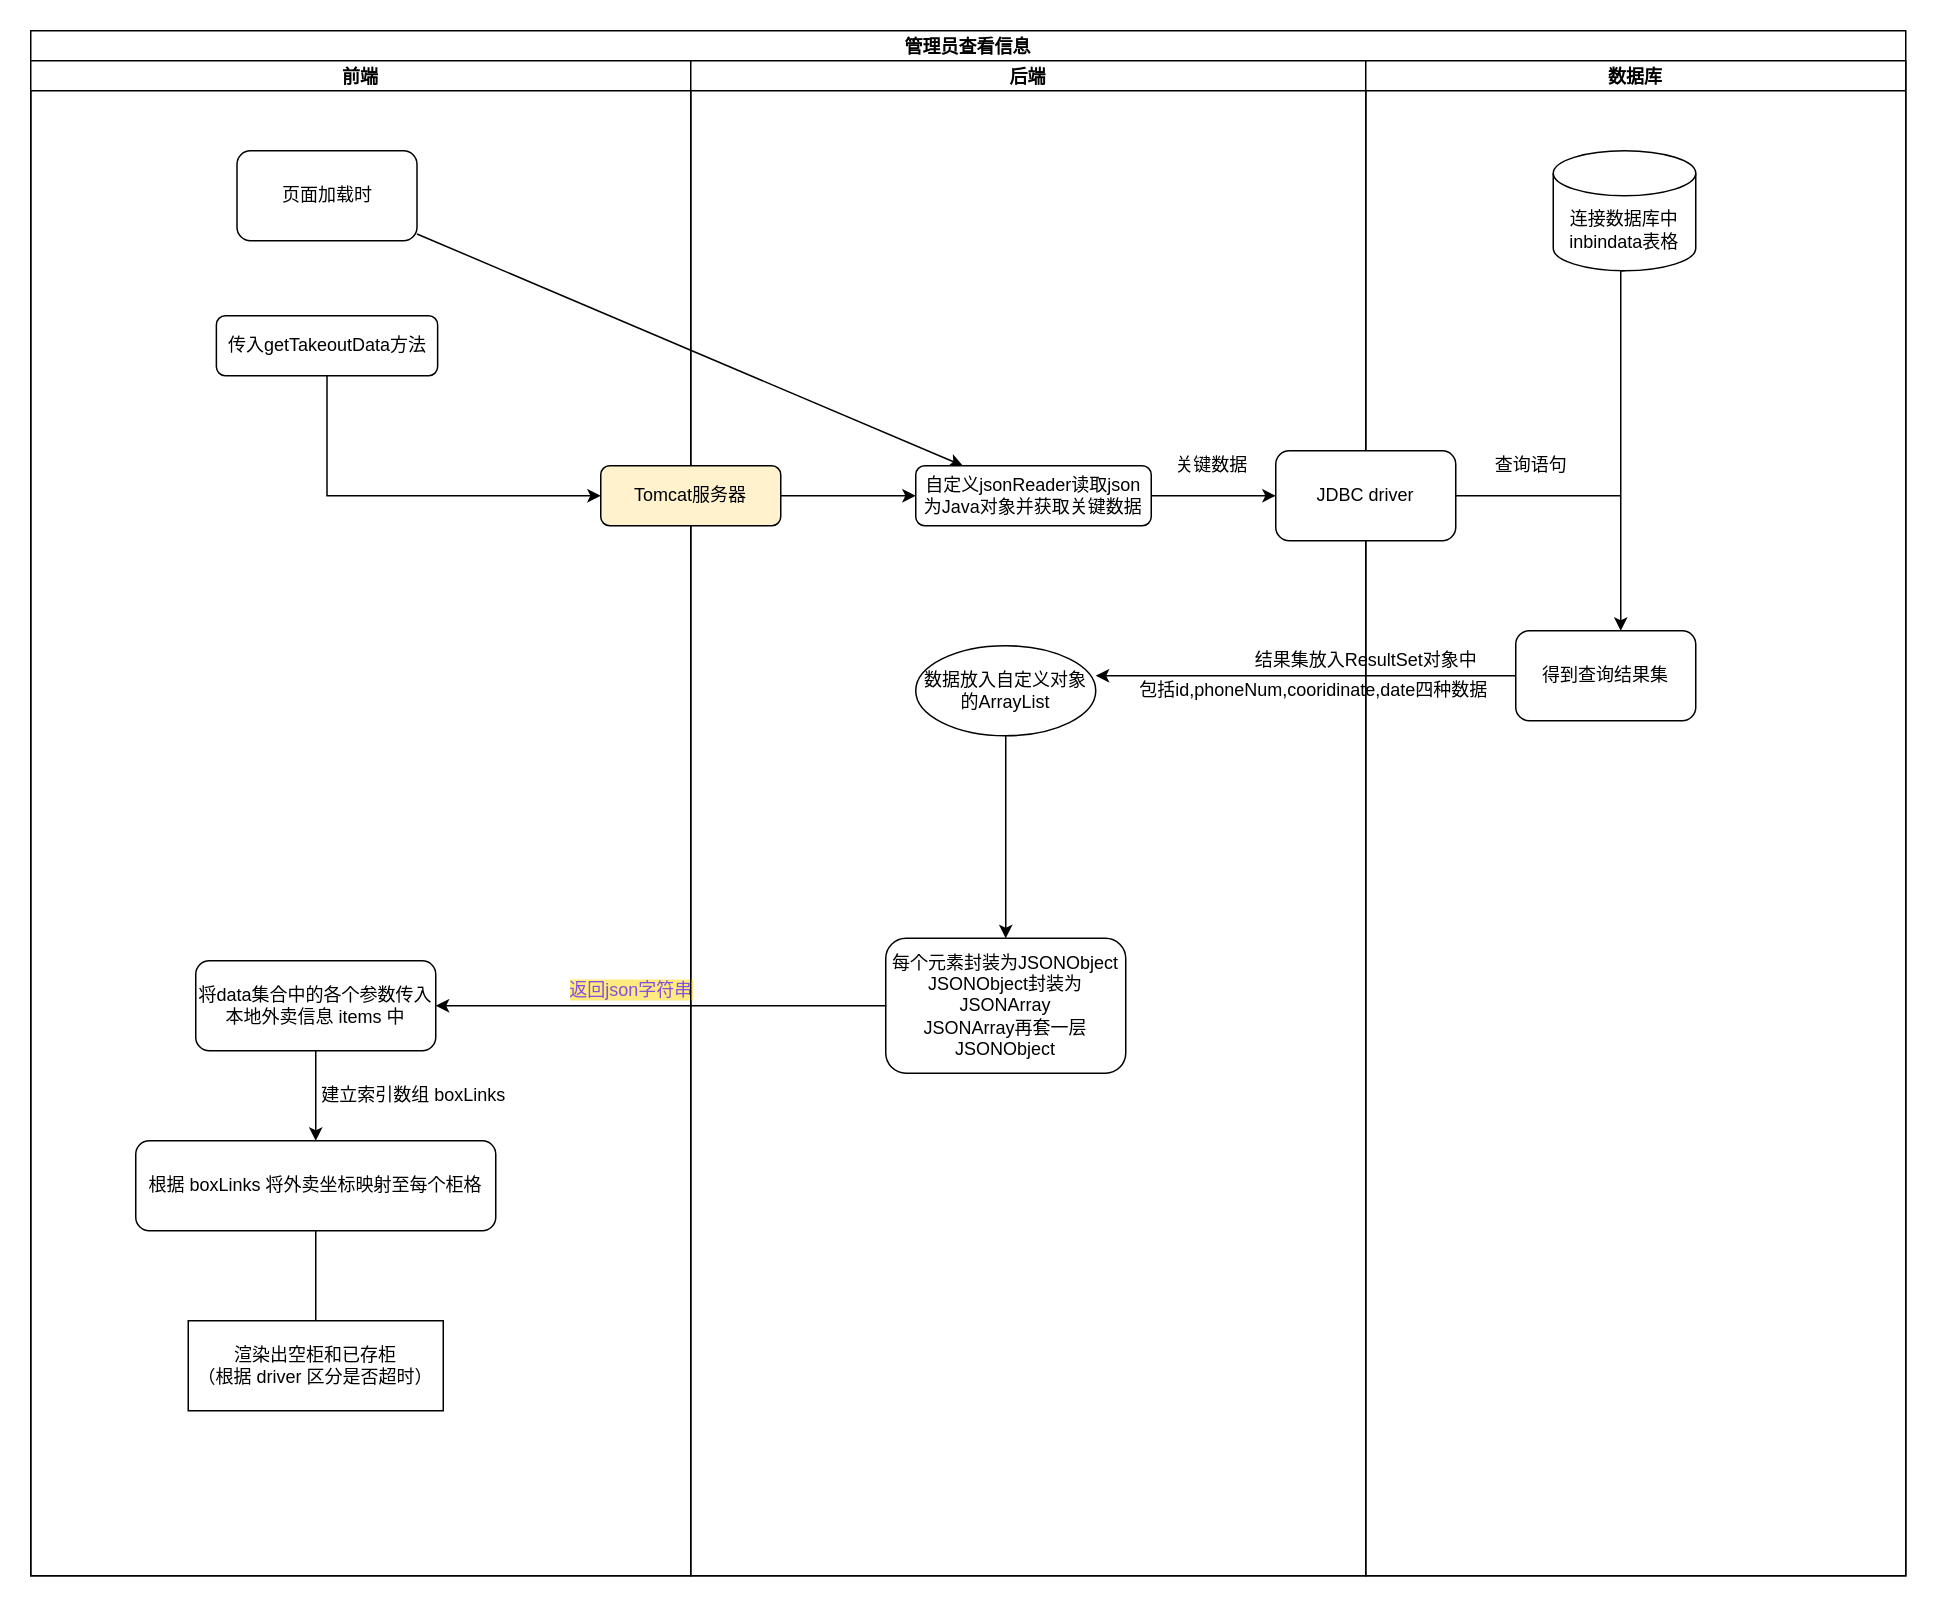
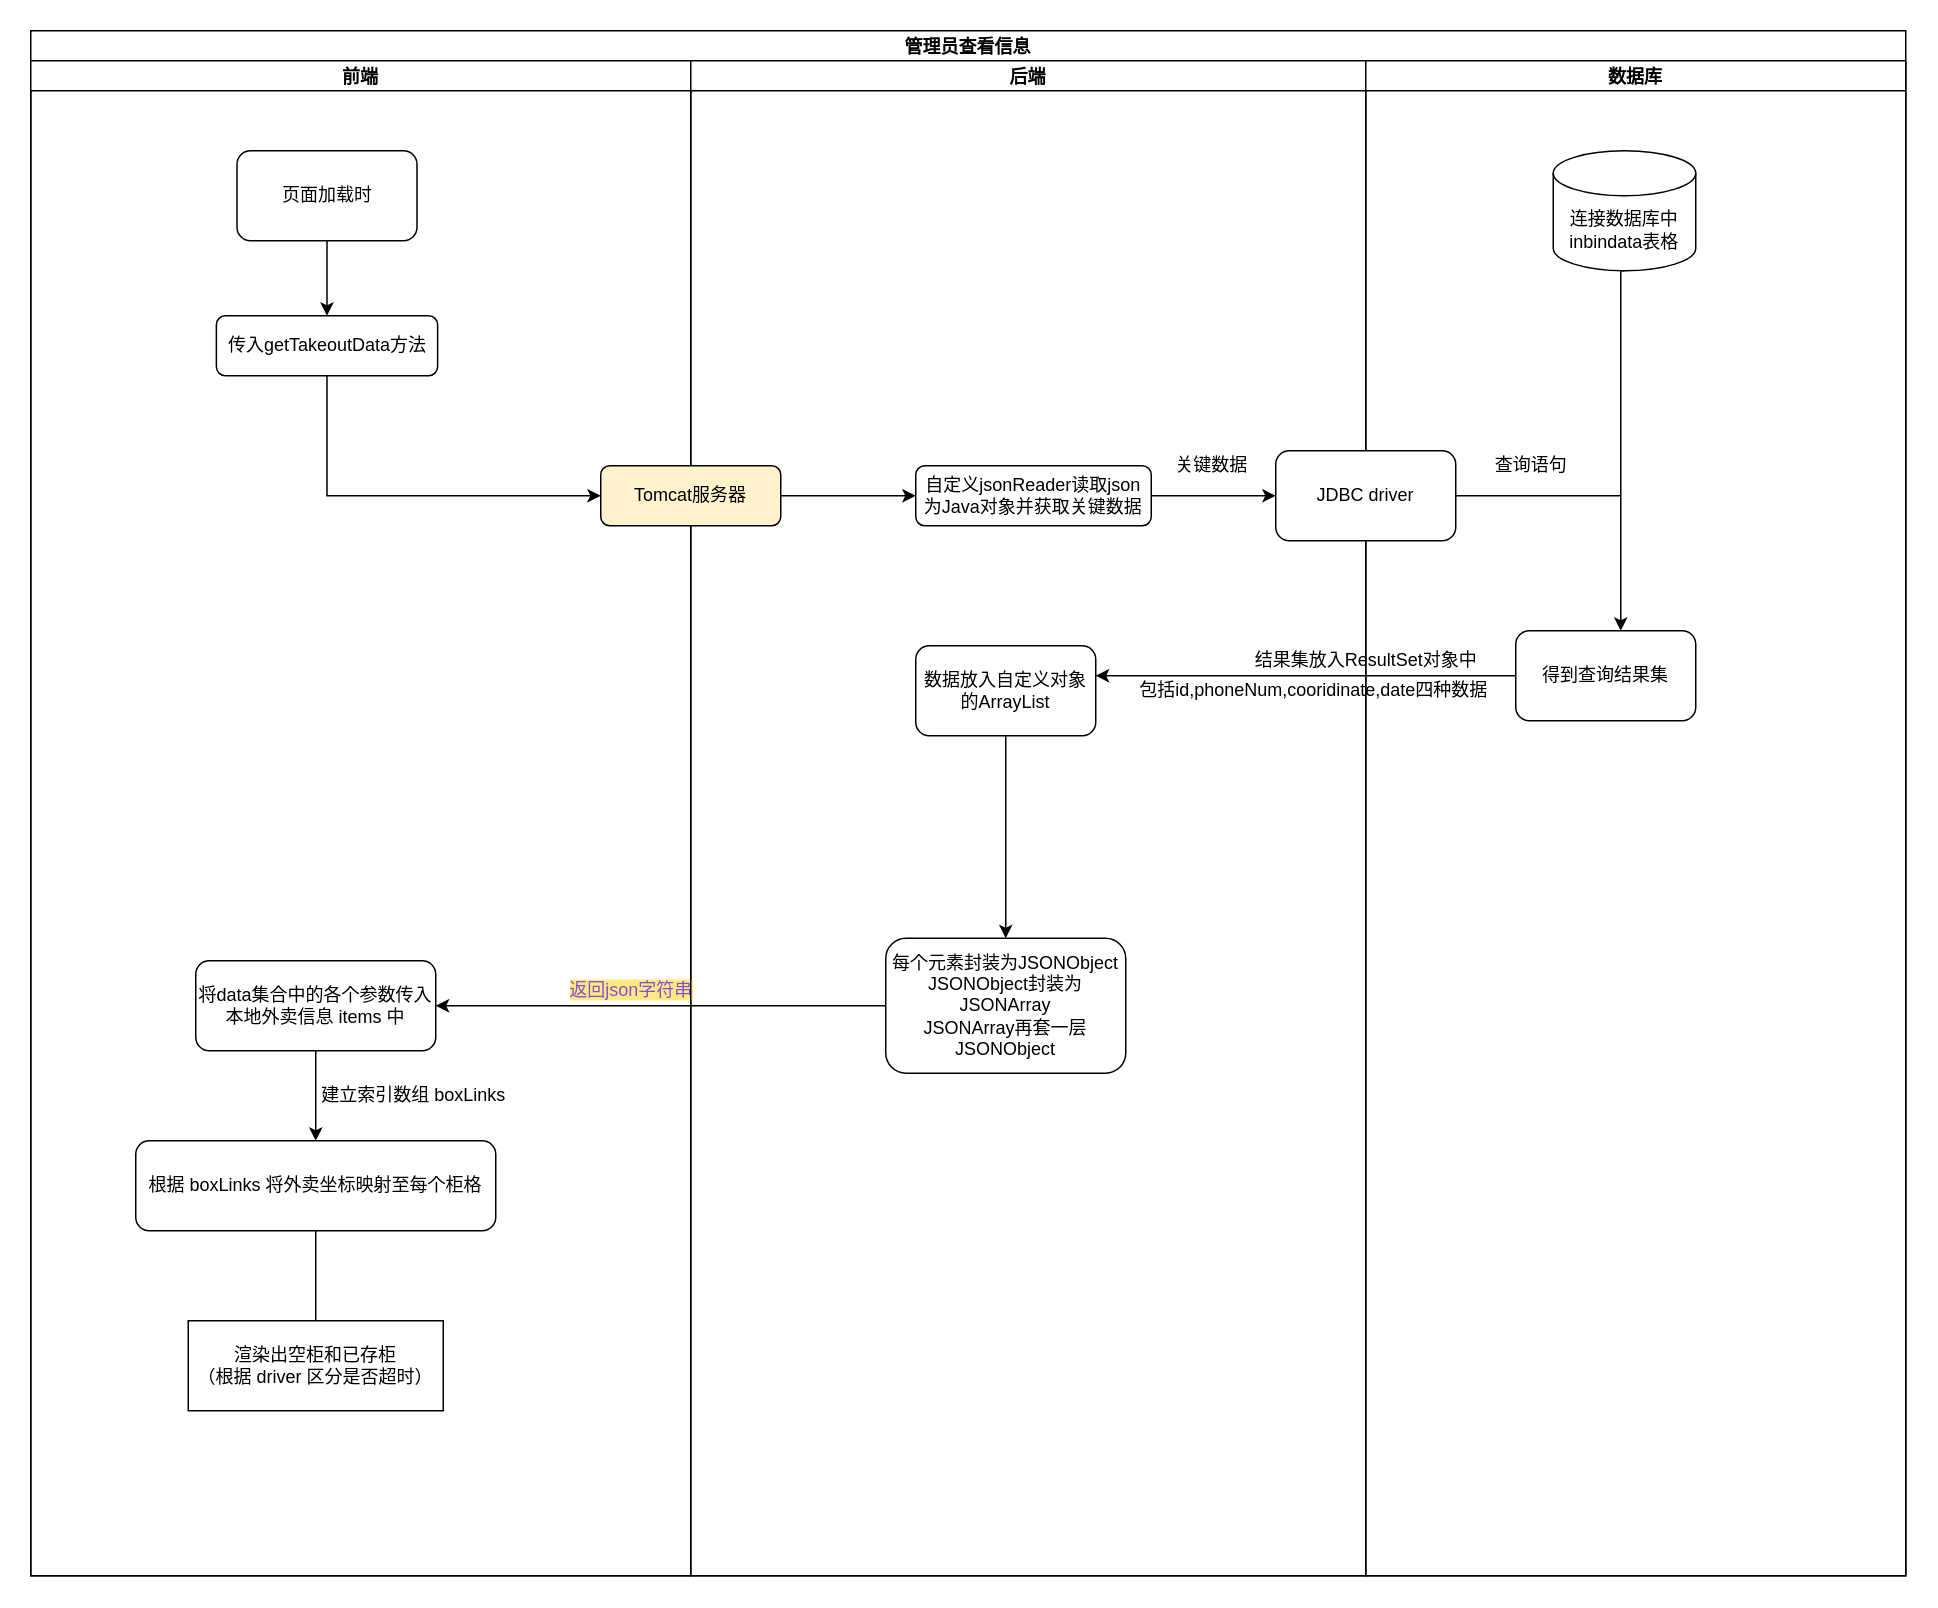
(685, 348) -> (327, 273)
(1006, 691) -> (1006, 691)
